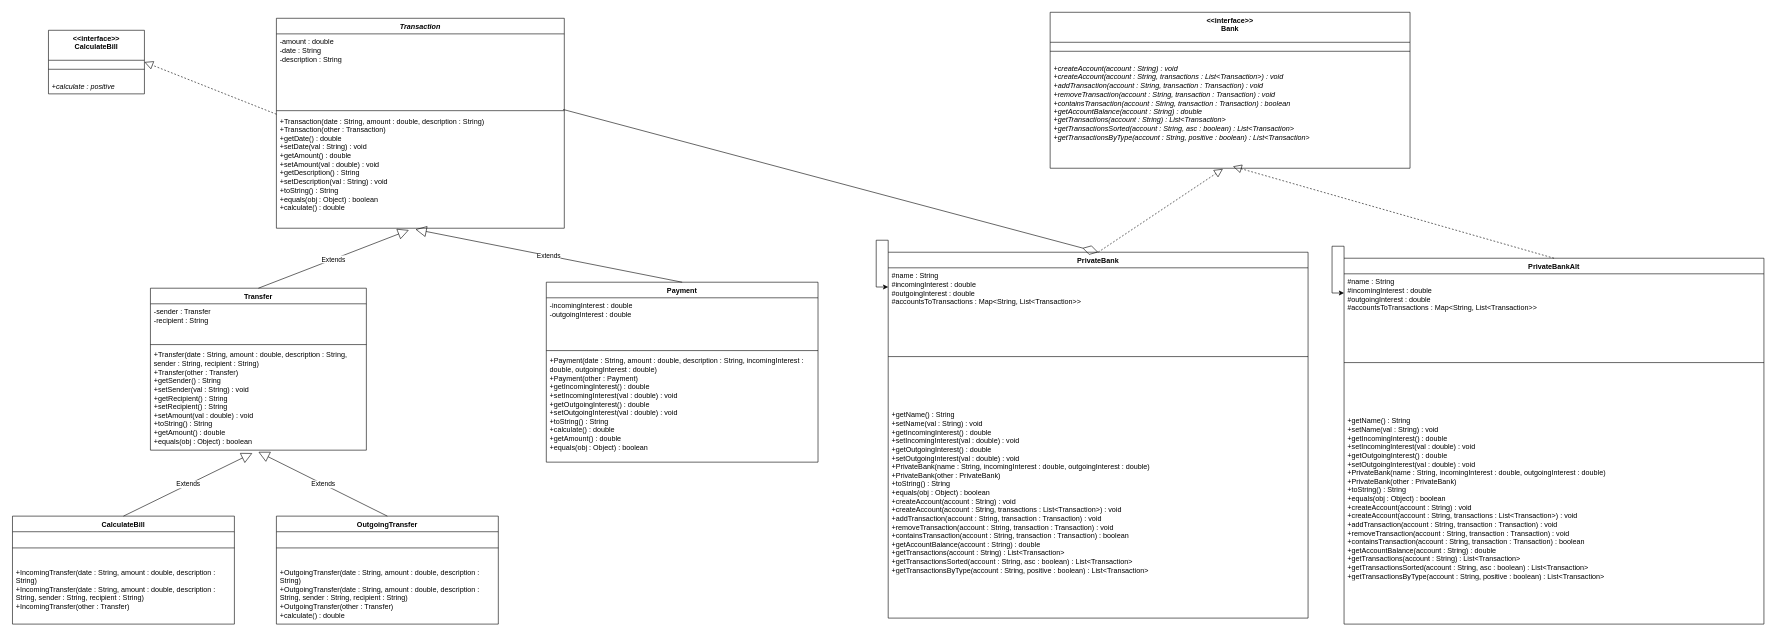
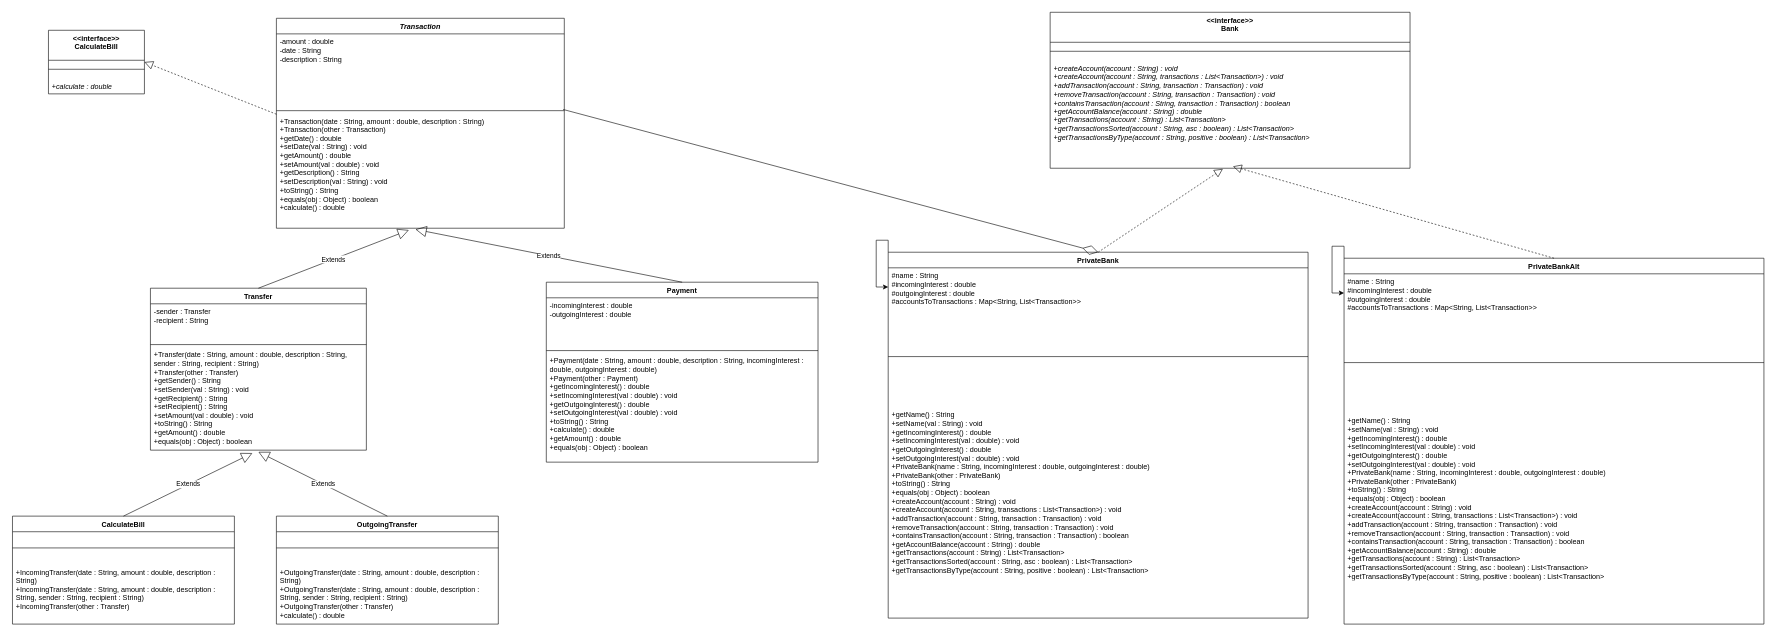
(88, 87) -> (85, 87)
